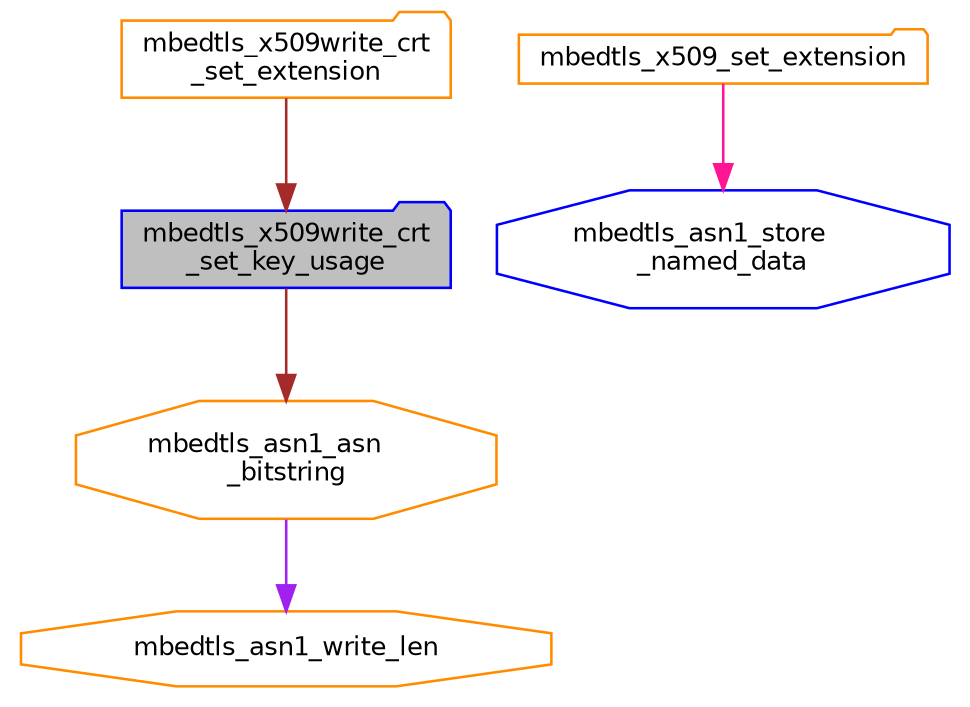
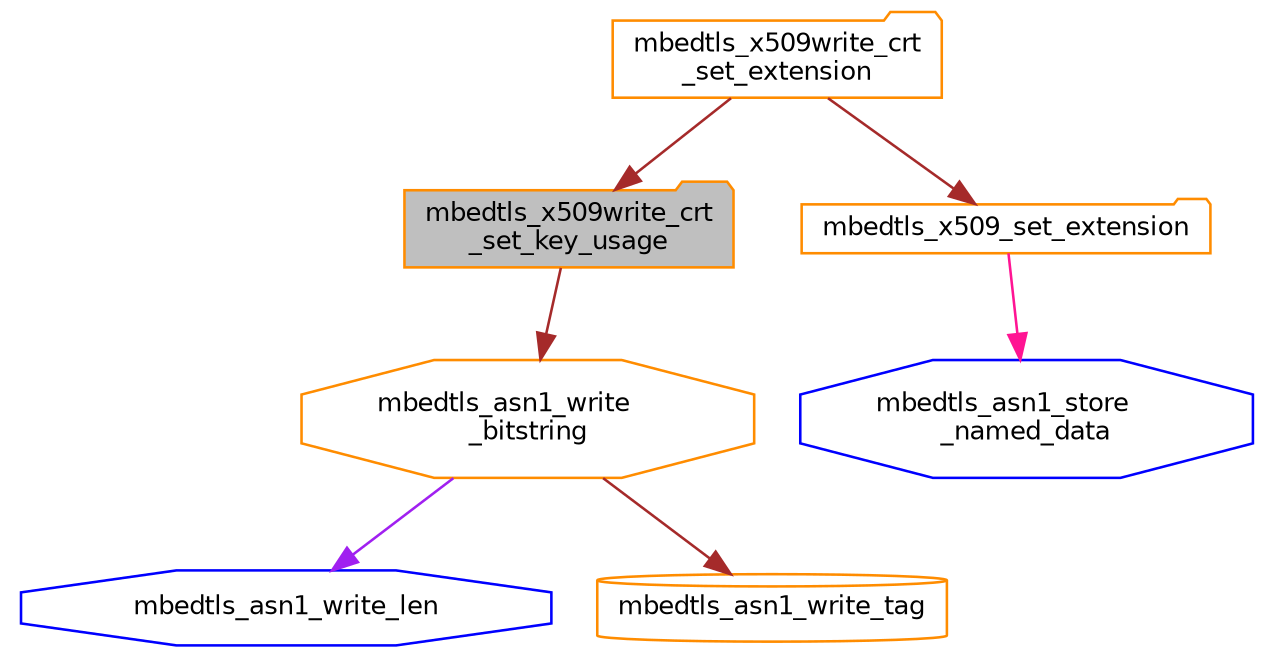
none -> (891, 143)
(286, 249) -> (569, 229)
(286, 460) -> (528, 419)
none -> (772, 608)
(286, 649) -> (286, 608)
